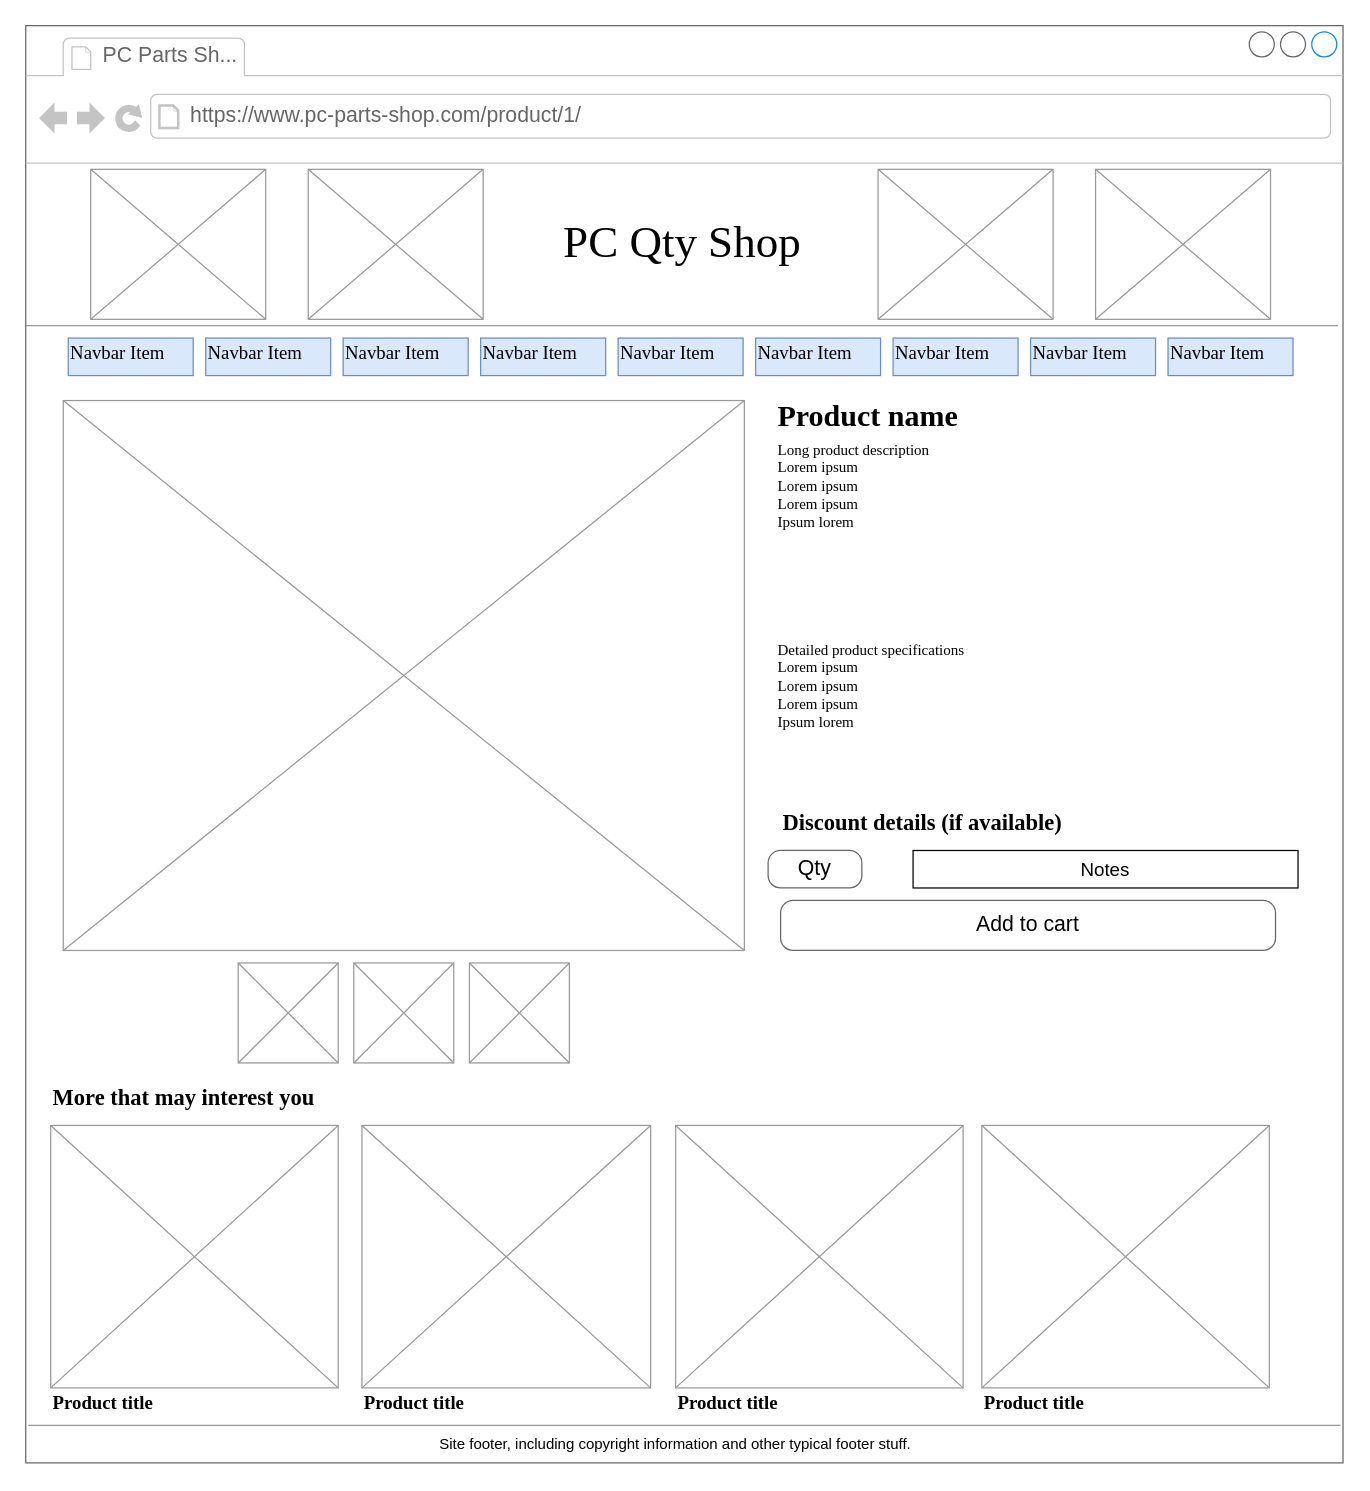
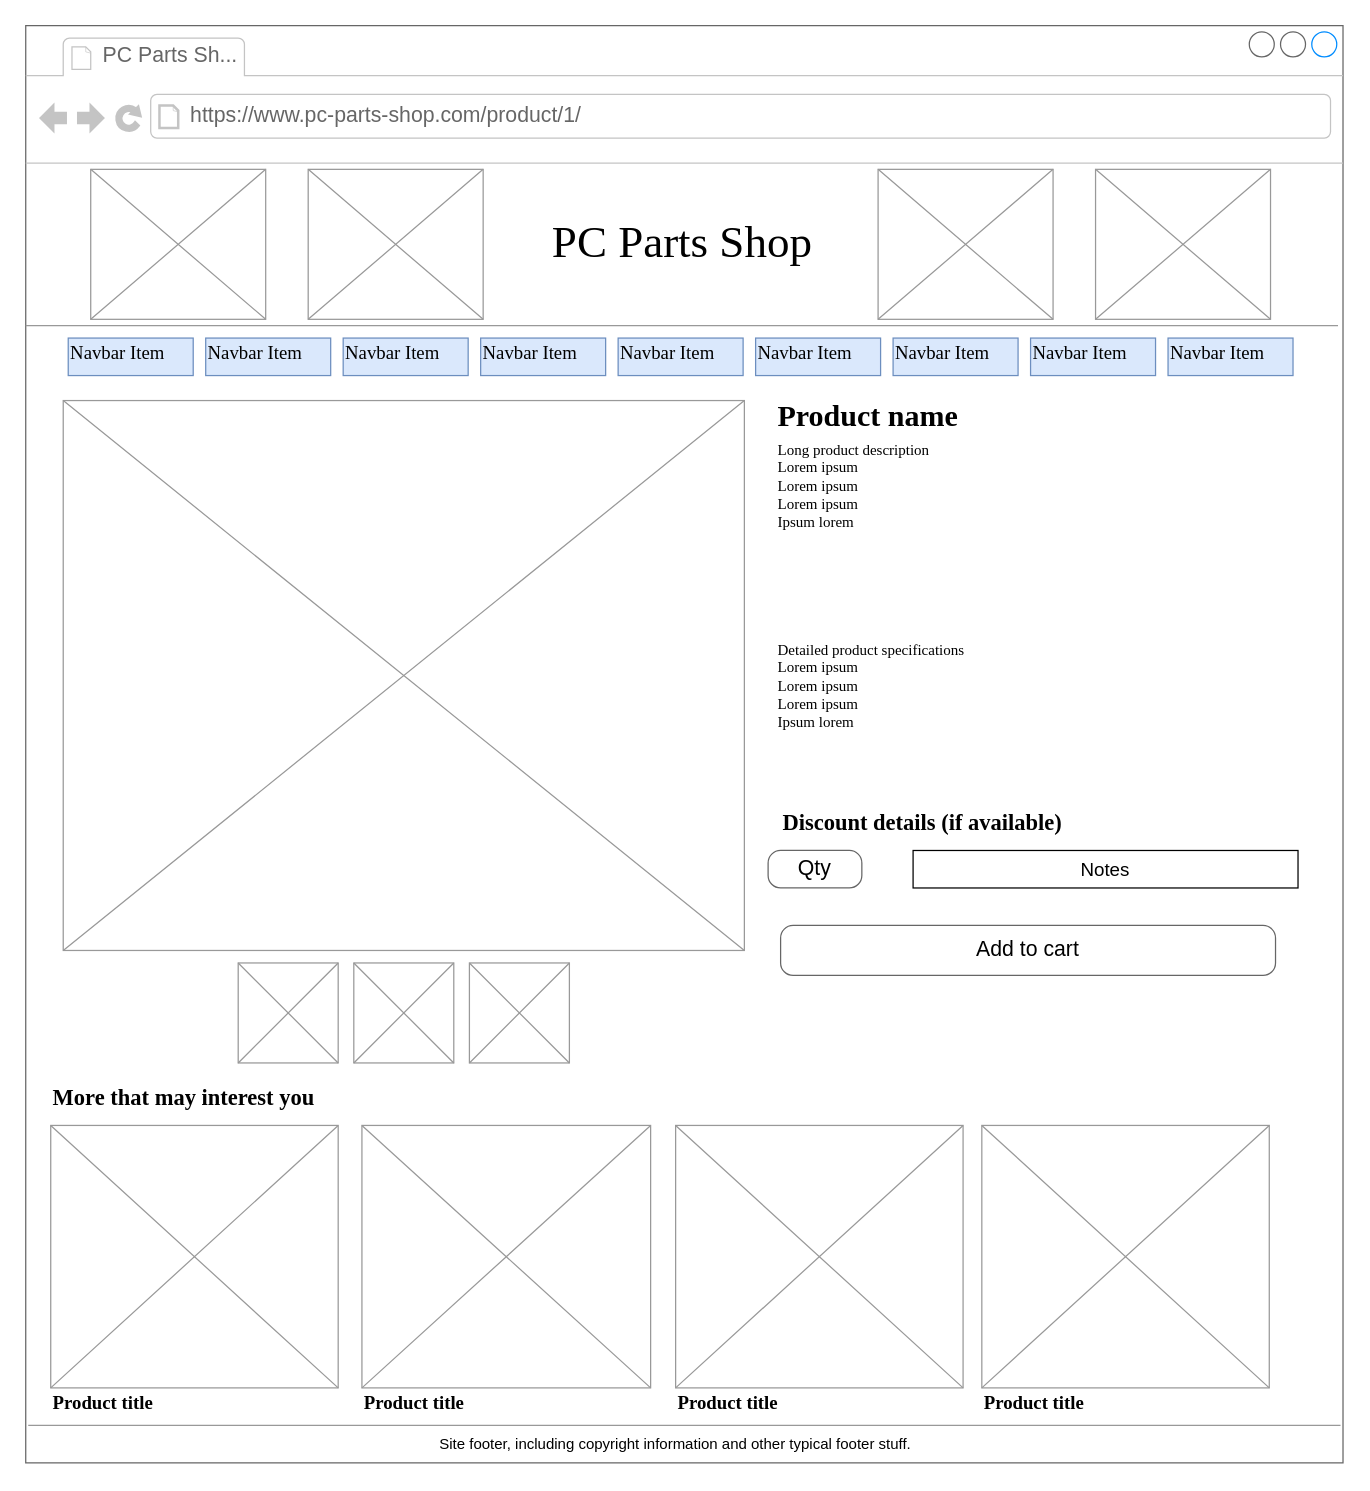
(683, 239) -> (683, 239)
(1028, 926) -> (1028, 951)
